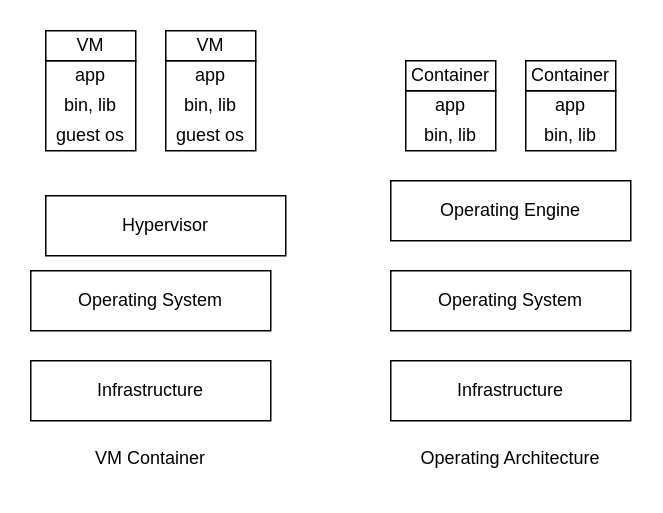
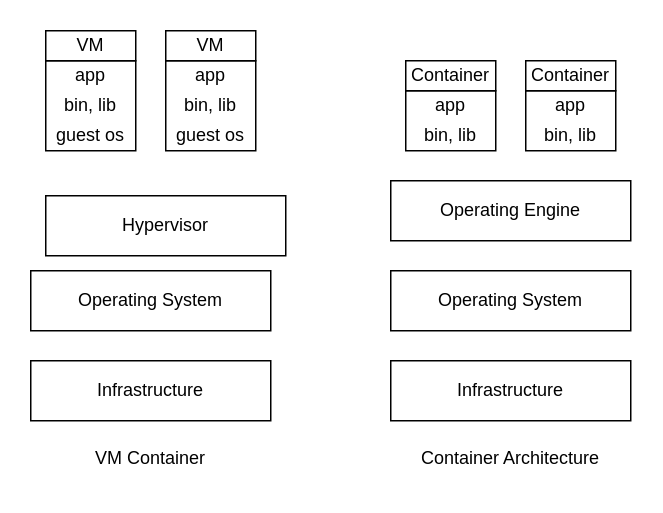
(511, 458) -> (511, 458)
